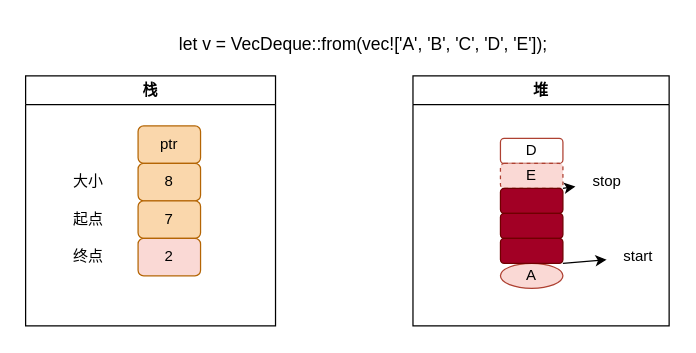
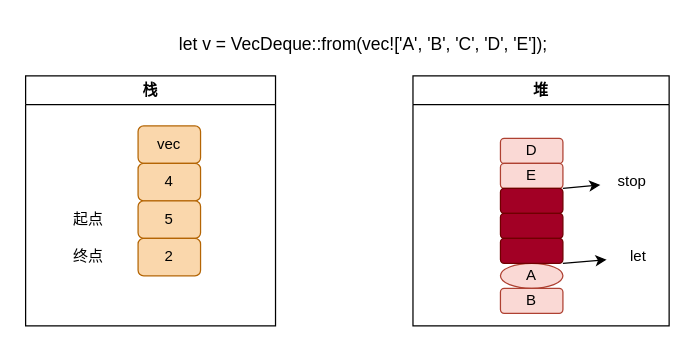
(169, 144) -> (169, 144)
(532, 151) -> (532, 151)
(532, 176) -> (532, 176)
(88, 182) -> none
(169, 182) -> (169, 182)
(607, 182) -> (632, 182)
(169, 219) -> (169, 219)
(169, 257) -> (169, 257)
(639, 257) -> (639, 257)
none -> (532, 301)
